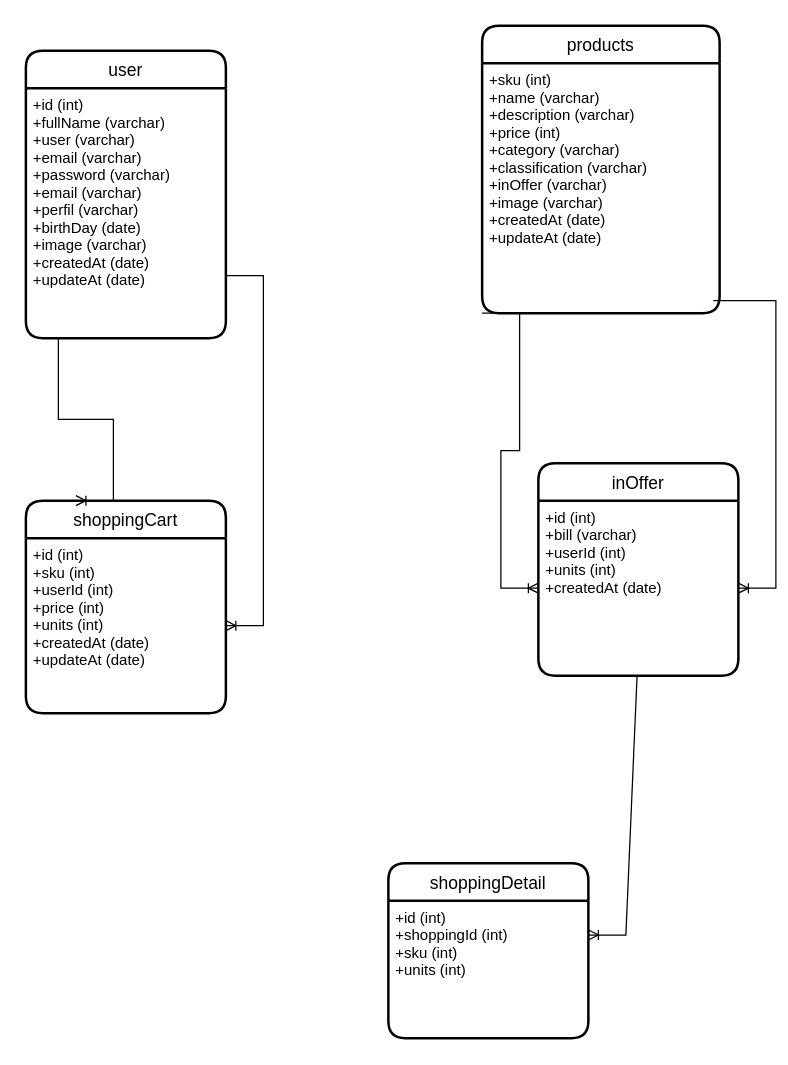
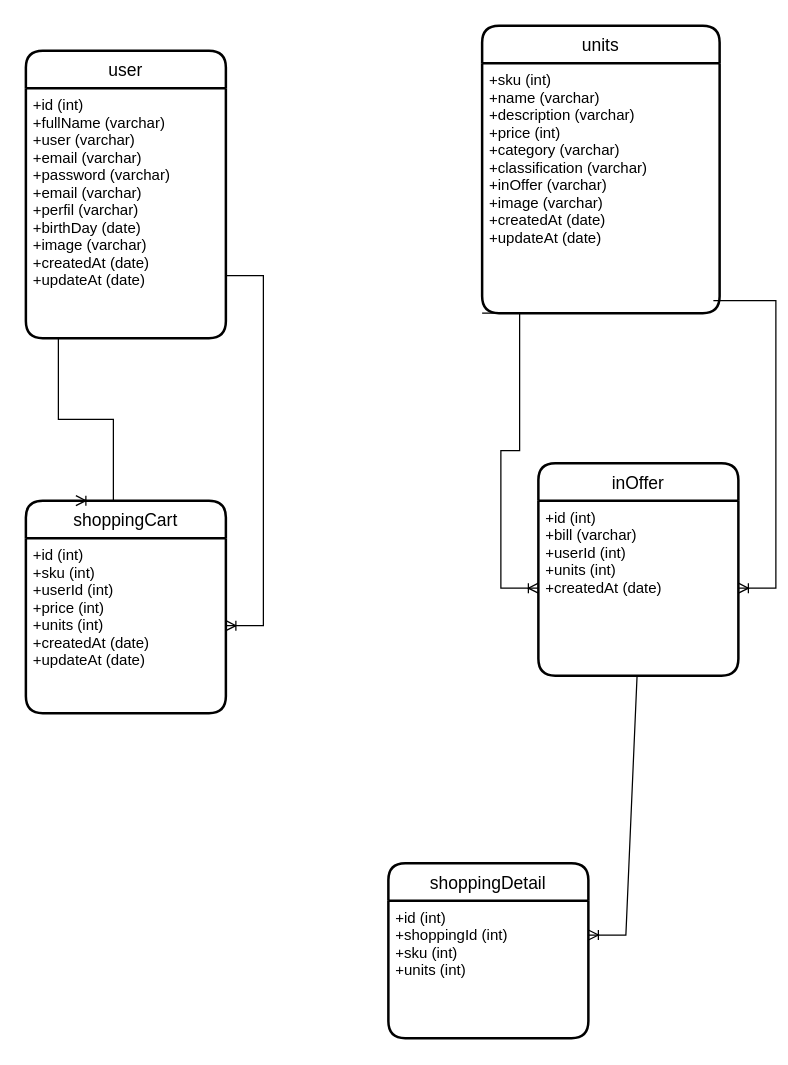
(600, 45) -> (600, 45)
